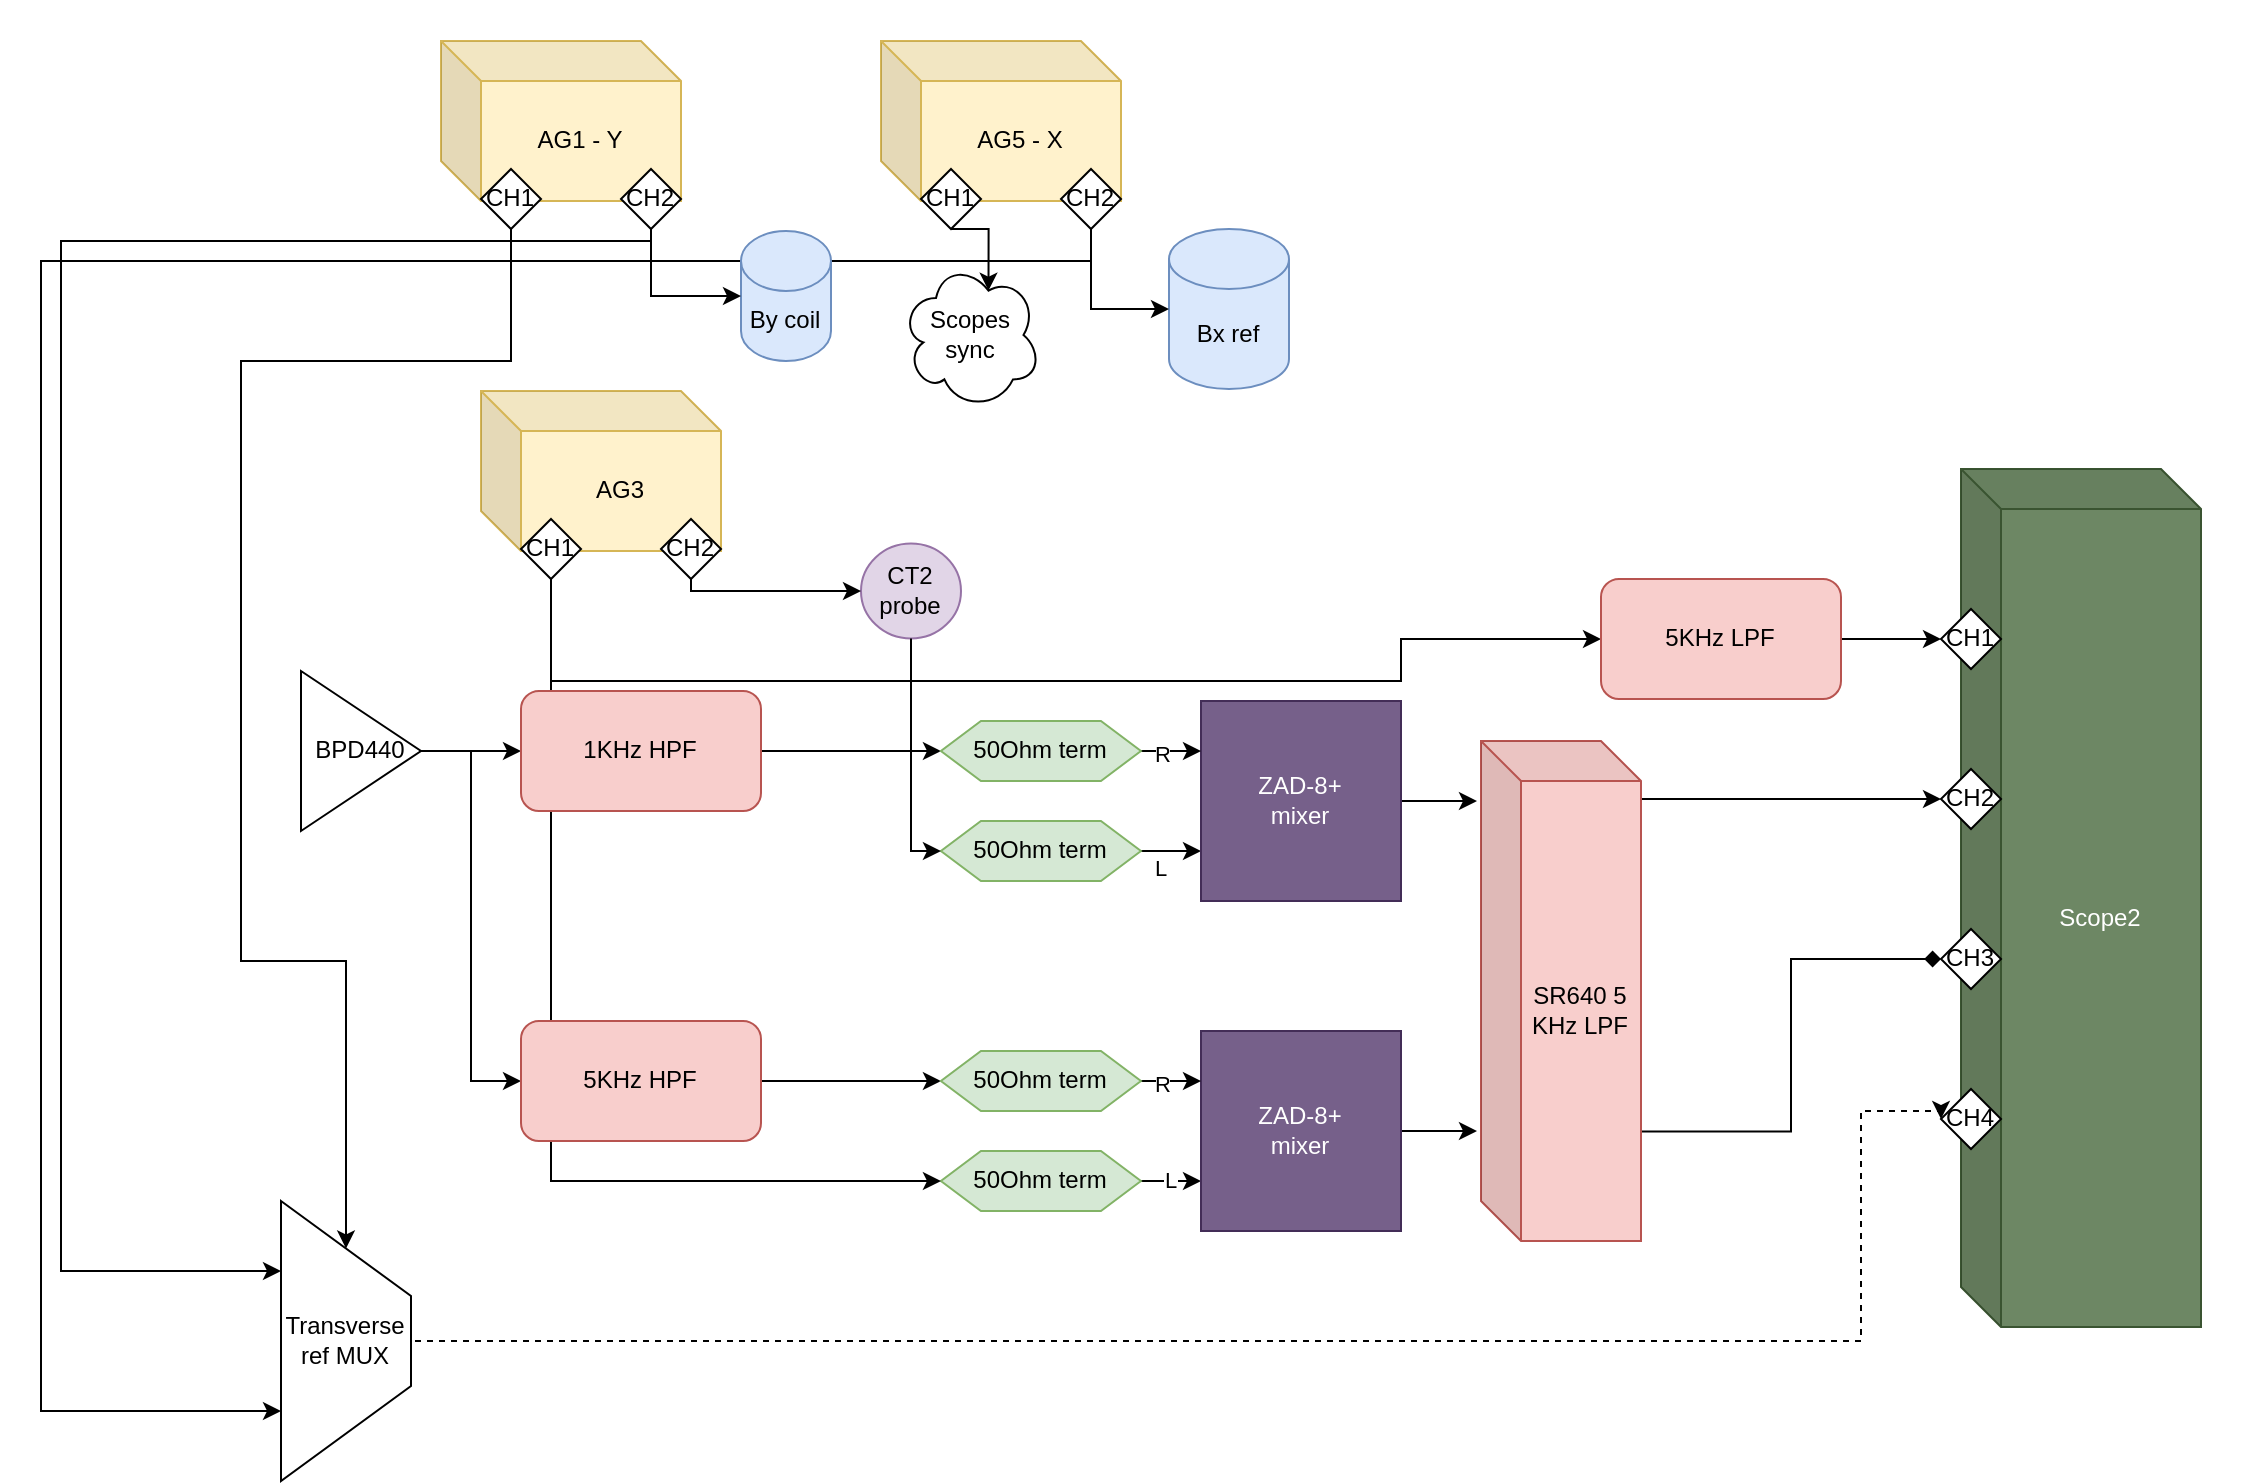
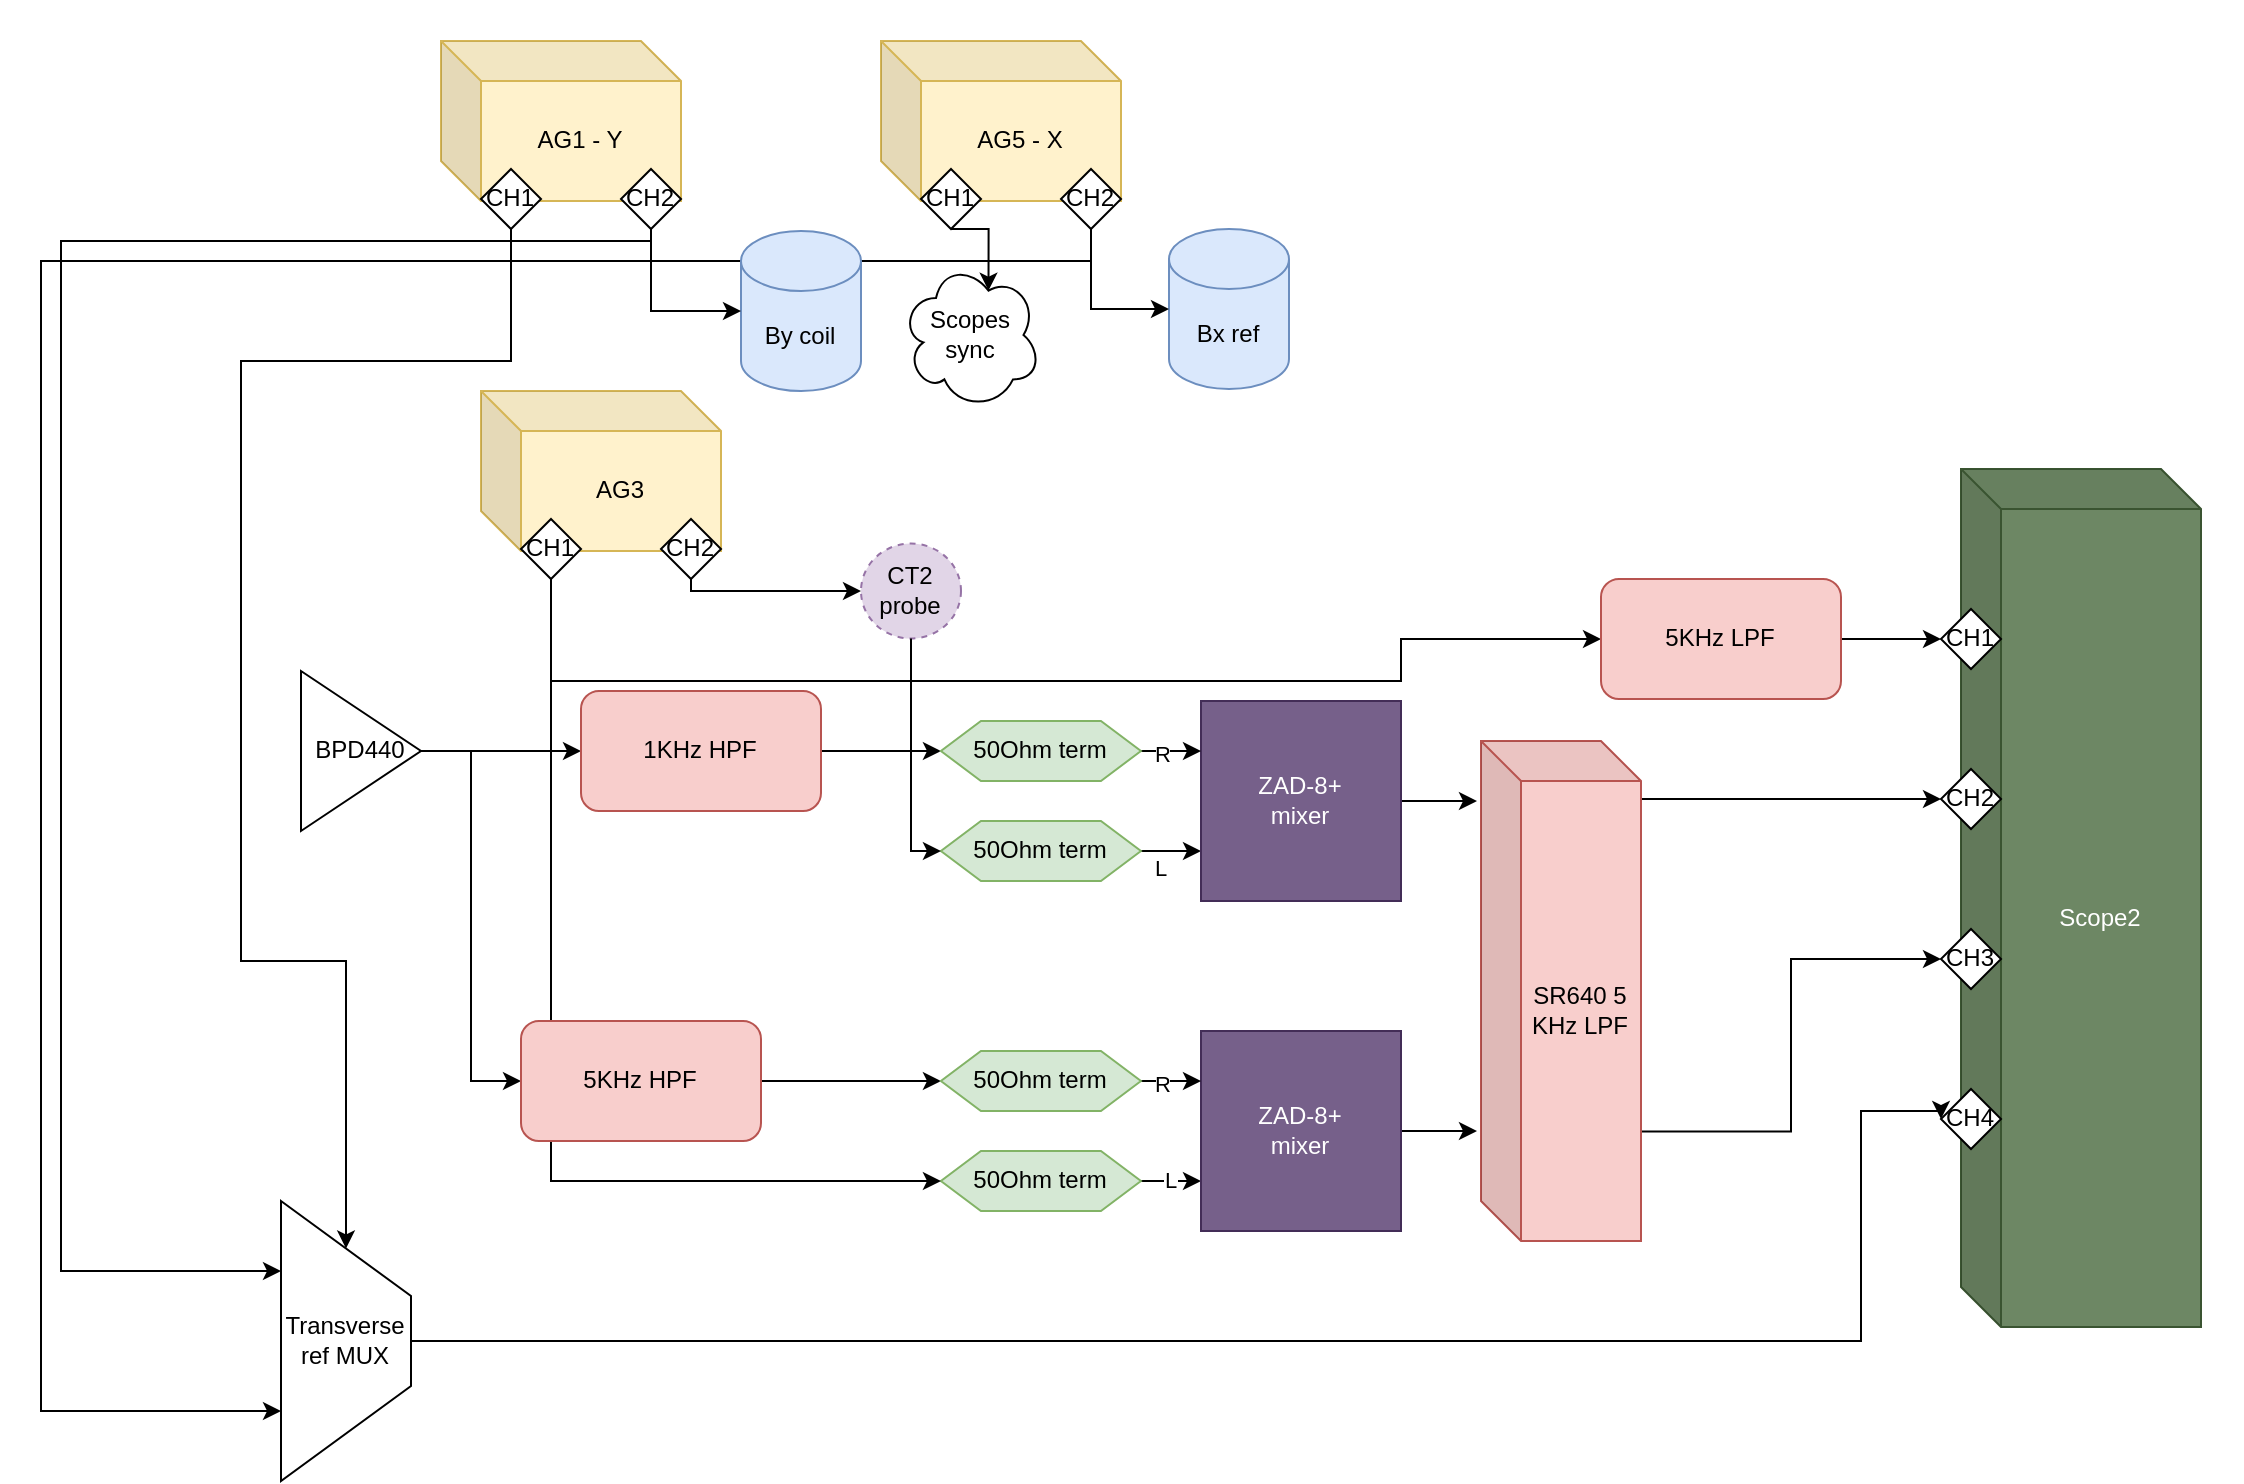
(786, 296) -> (801, 311)
(911, 591) -> (911, 591)
(641, 751) -> (701, 751)
(1924, 959) -> (1925, 959)
(1289, 1341) -> (1289, 1341)
